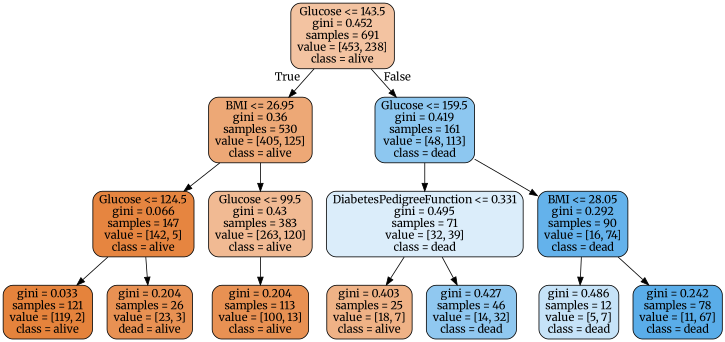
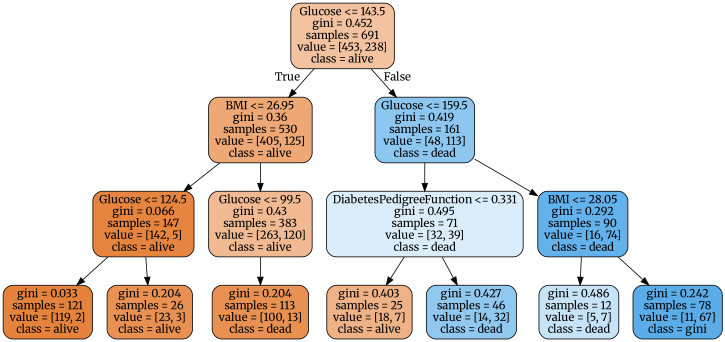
(150, 312) -> (150, 312)
(260, 312) -> (260, 312)
(678, 312) -> (678, 312)
